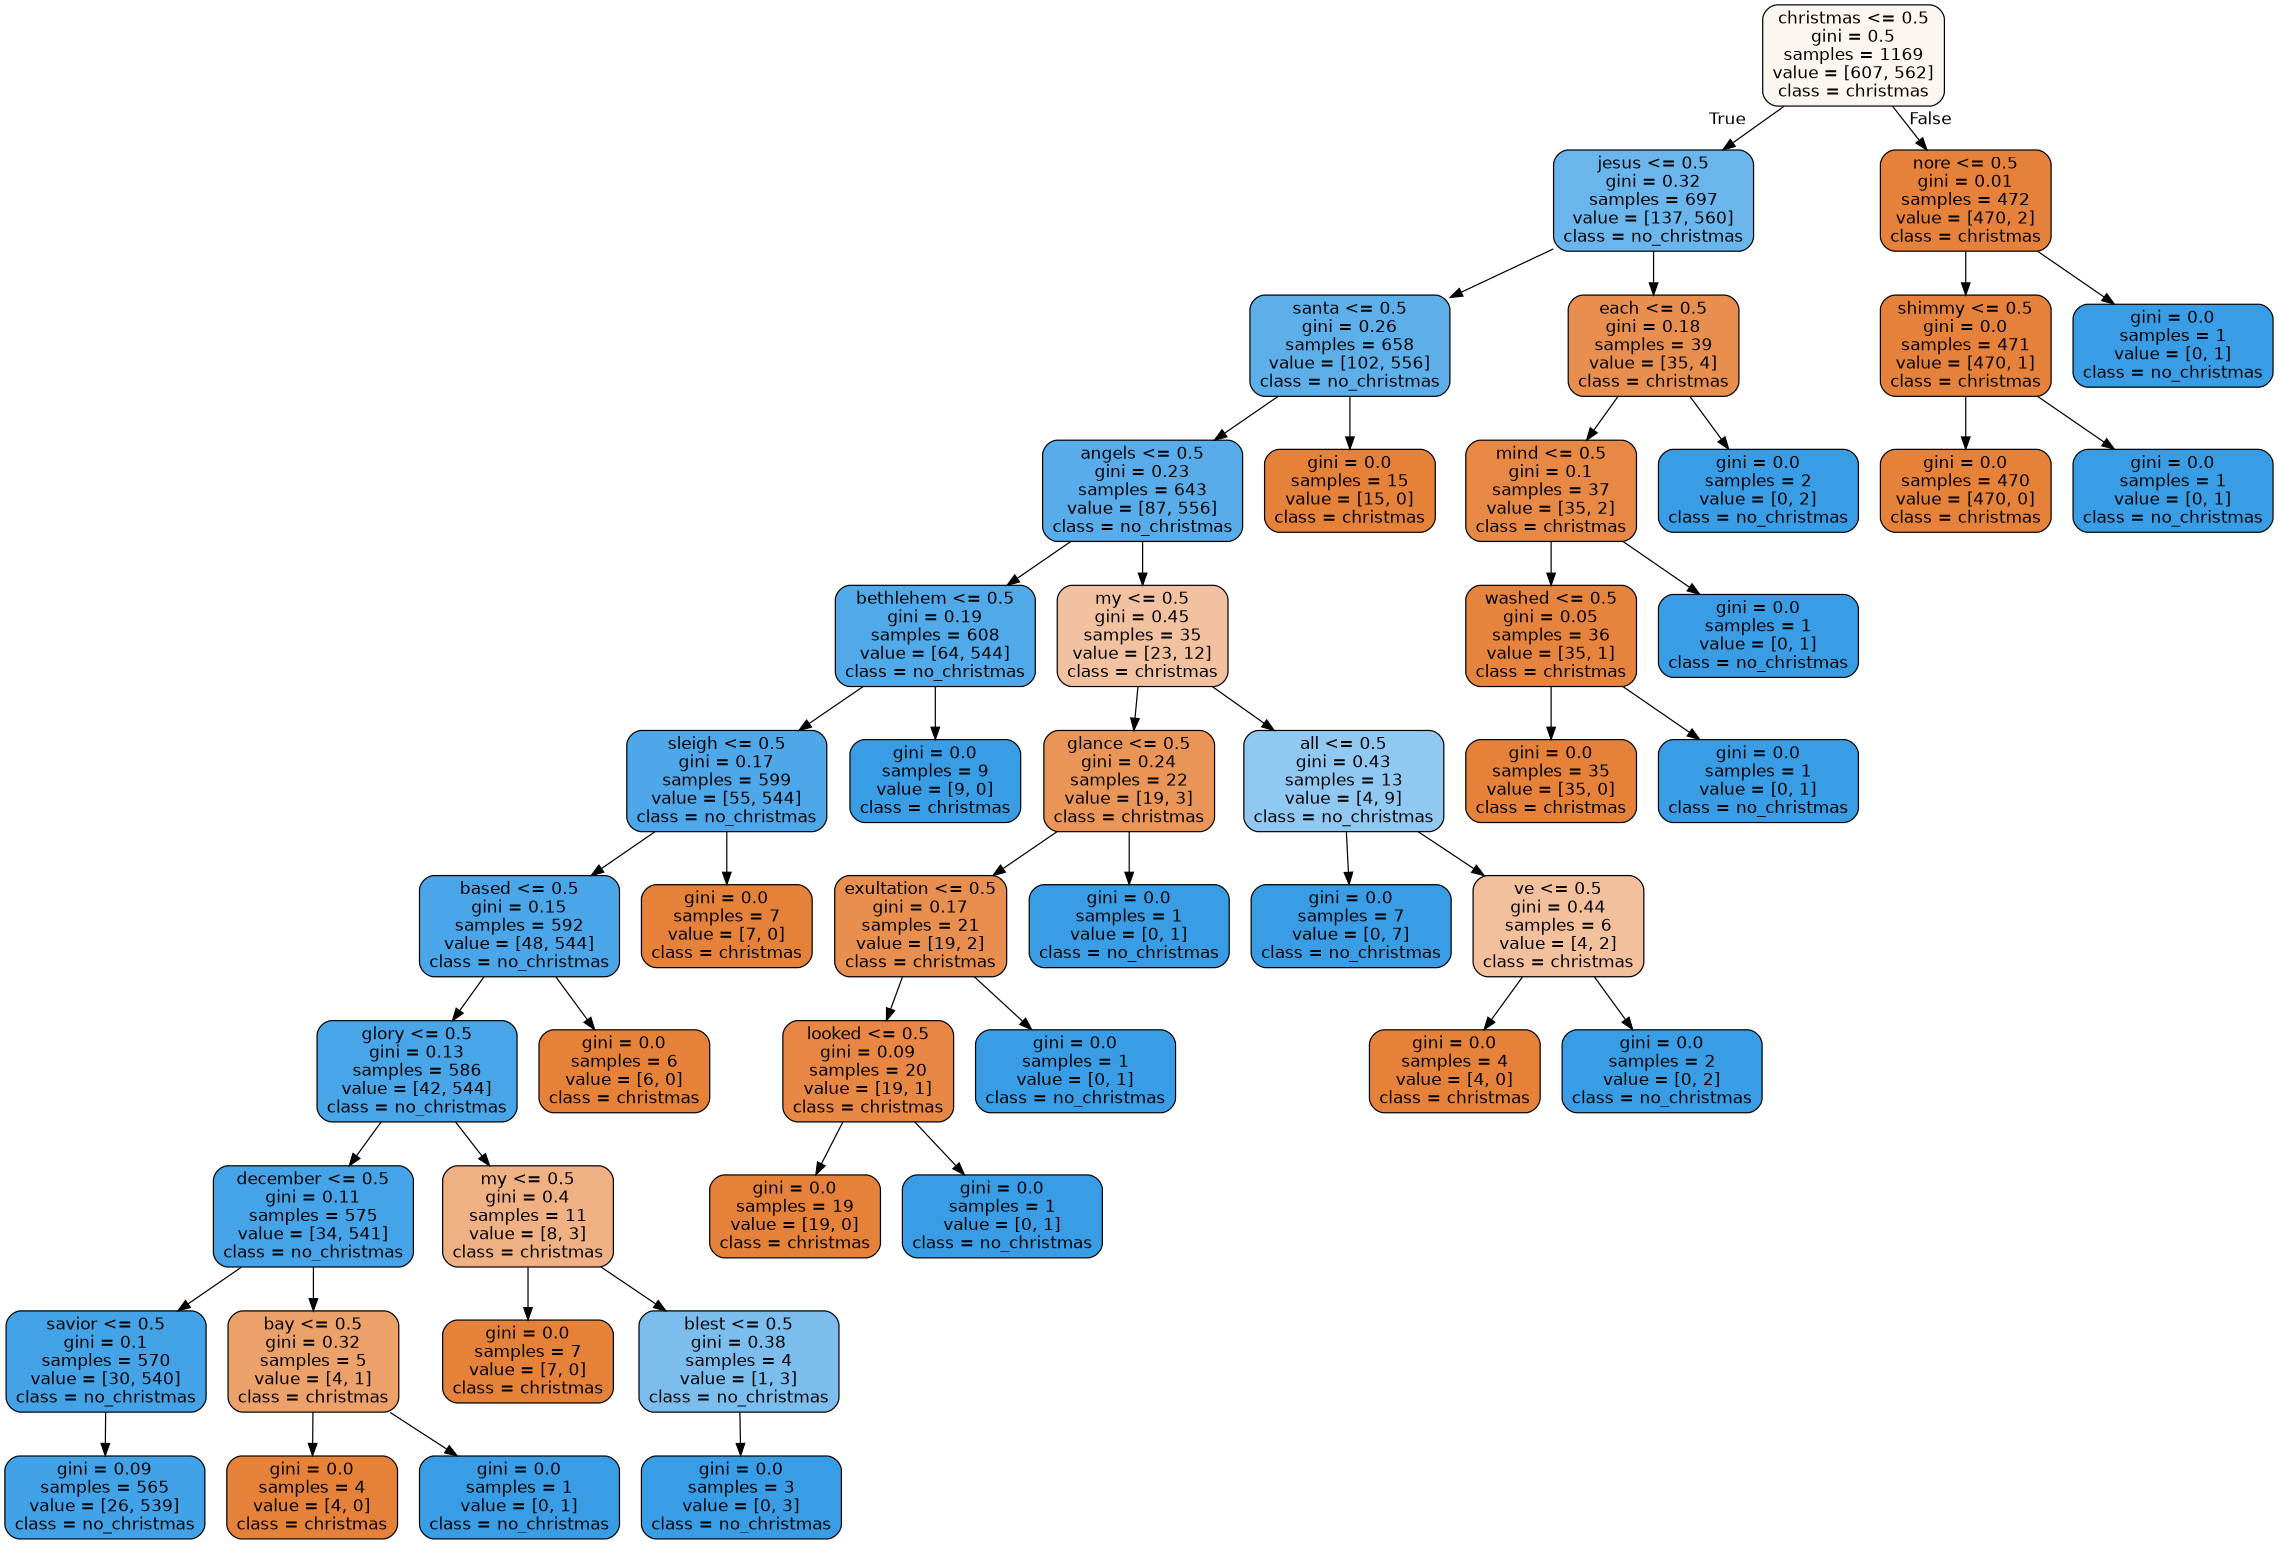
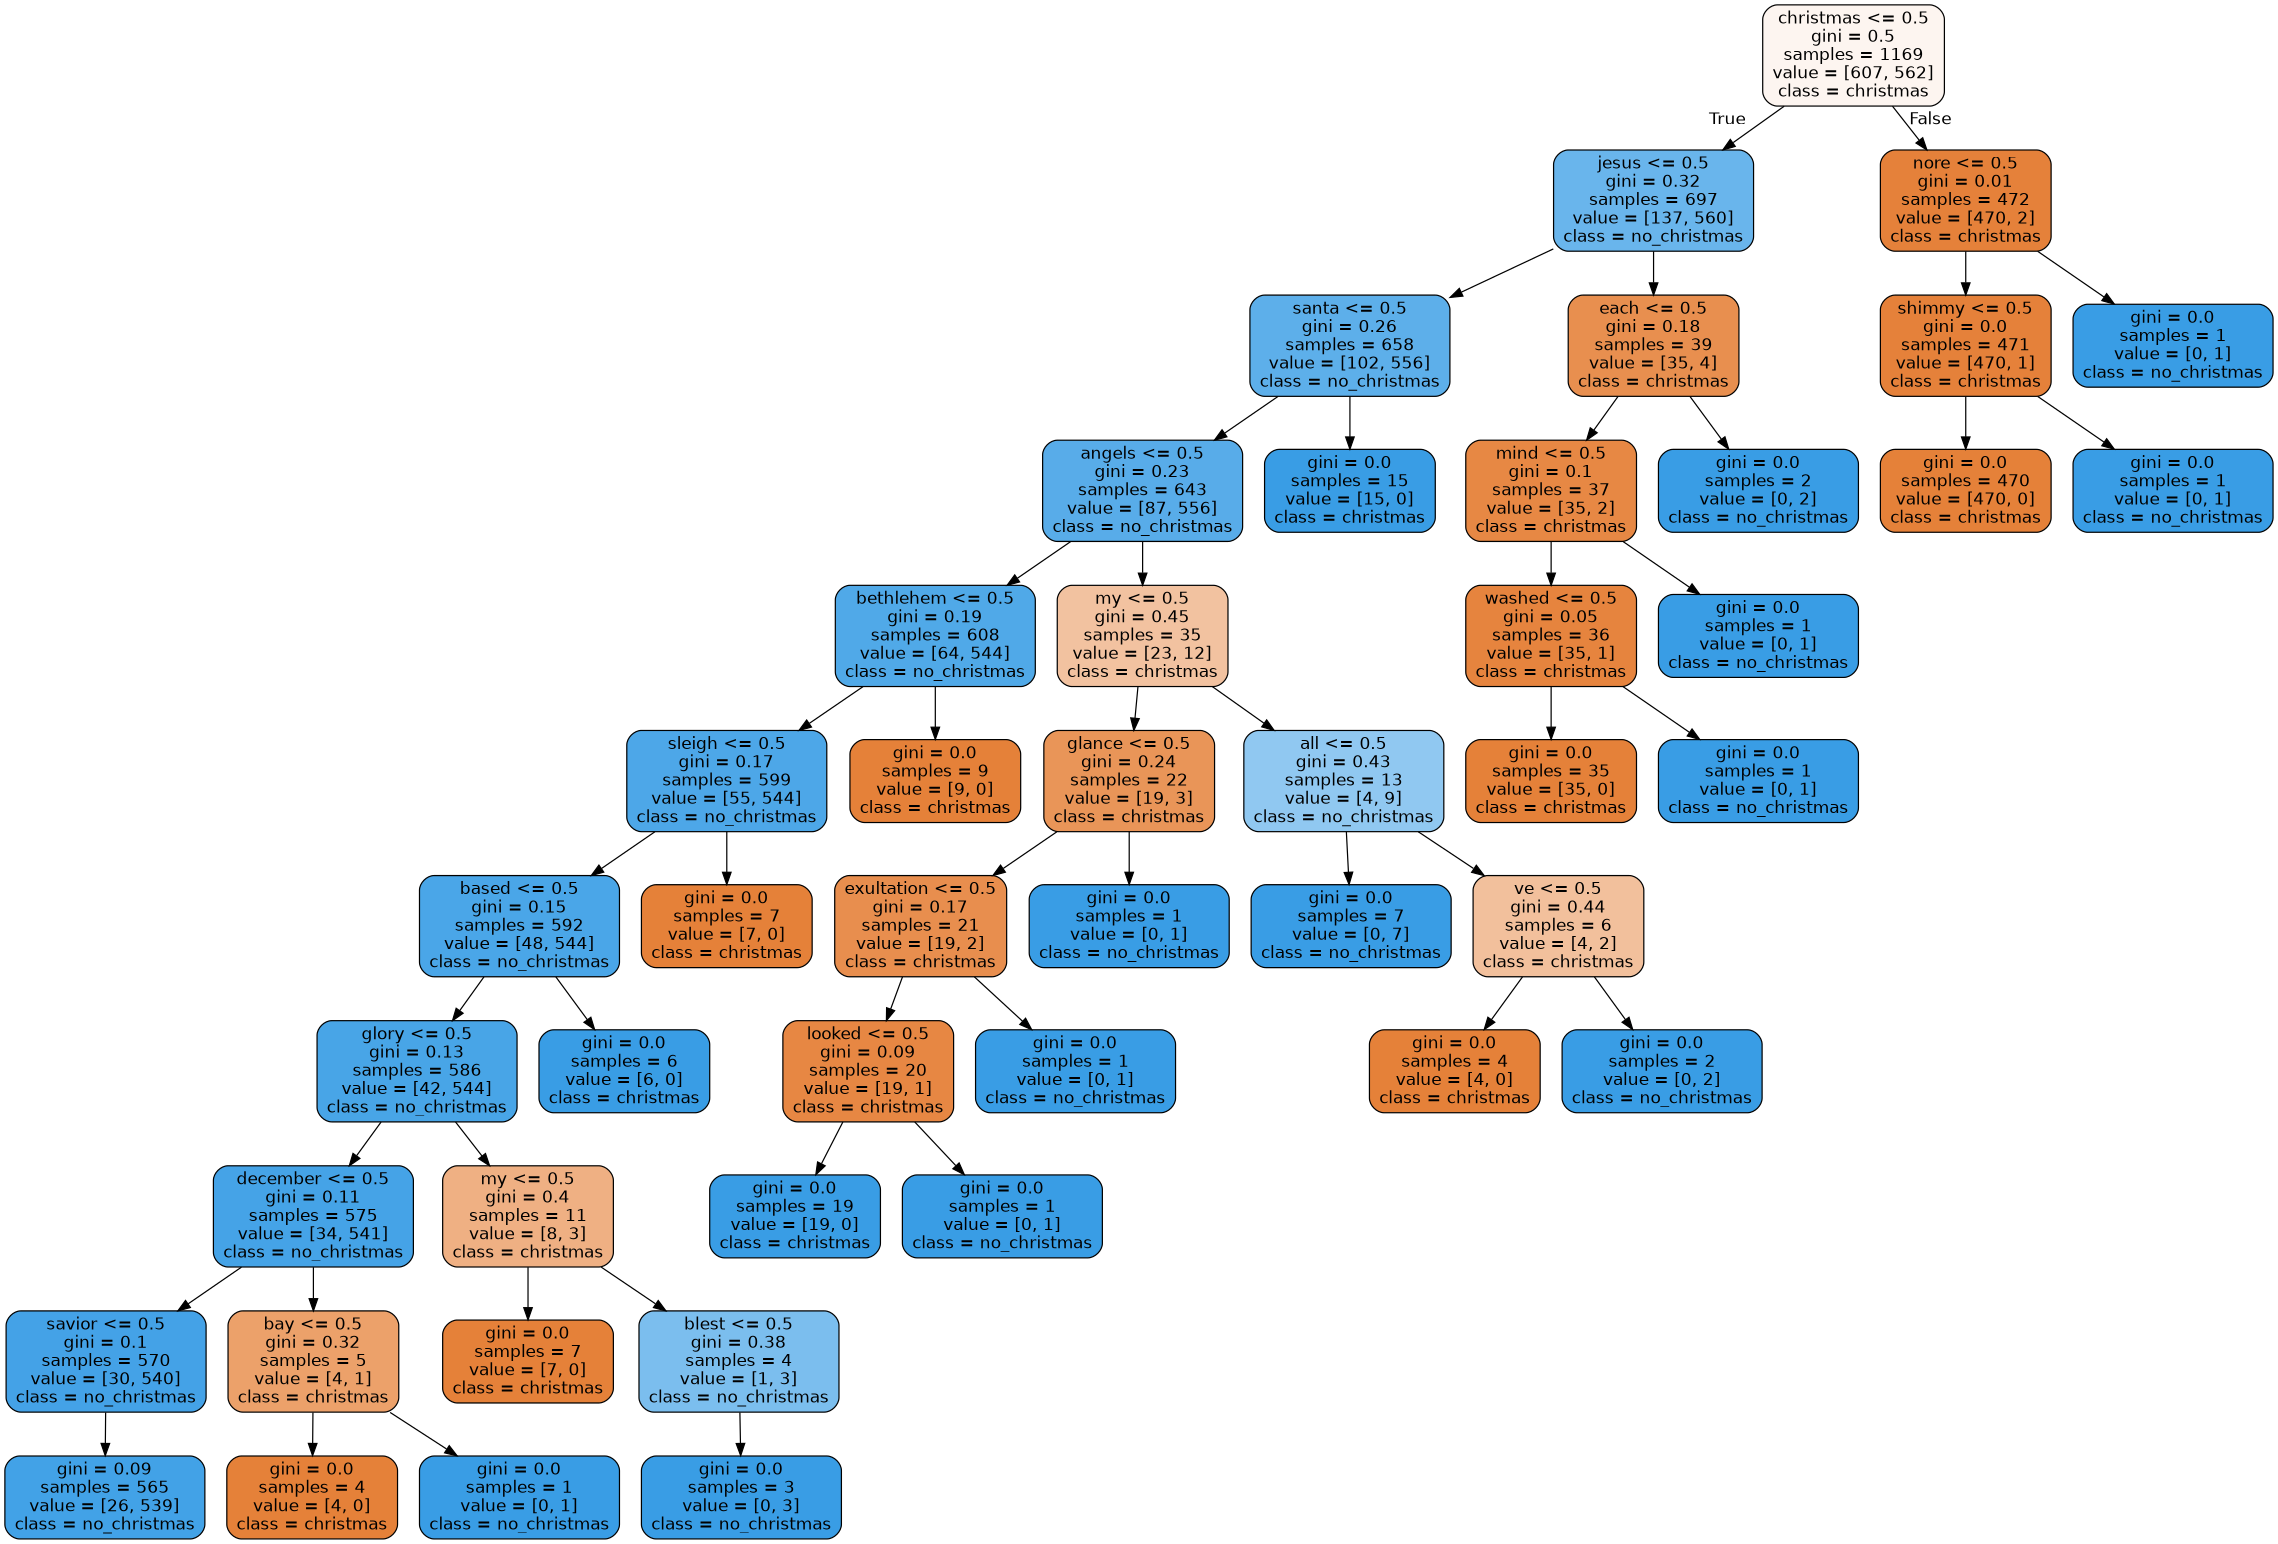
(1350, 491) -> (1350, 491)
(935, 781) -> (935, 781)
(624, 1071) -> (624, 1071)
(795, 1216) -> (795, 1216)
